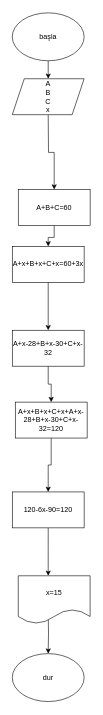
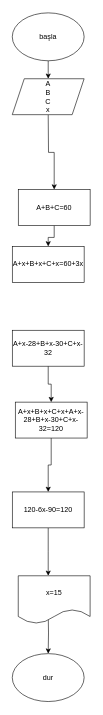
(48, 324) -> none
